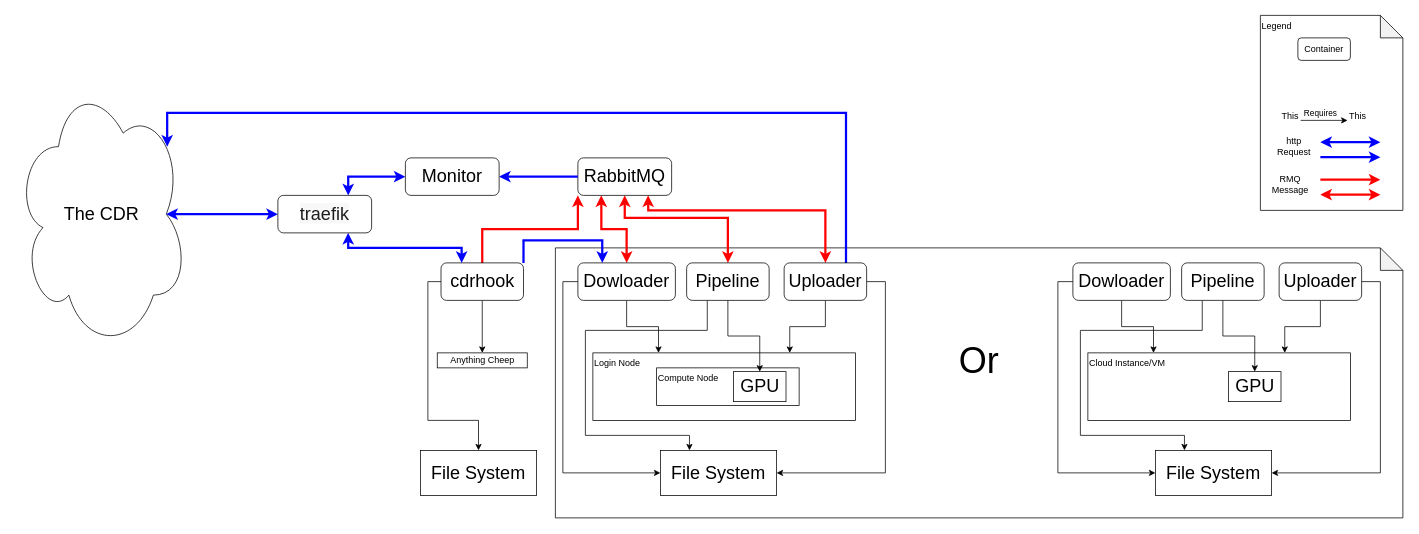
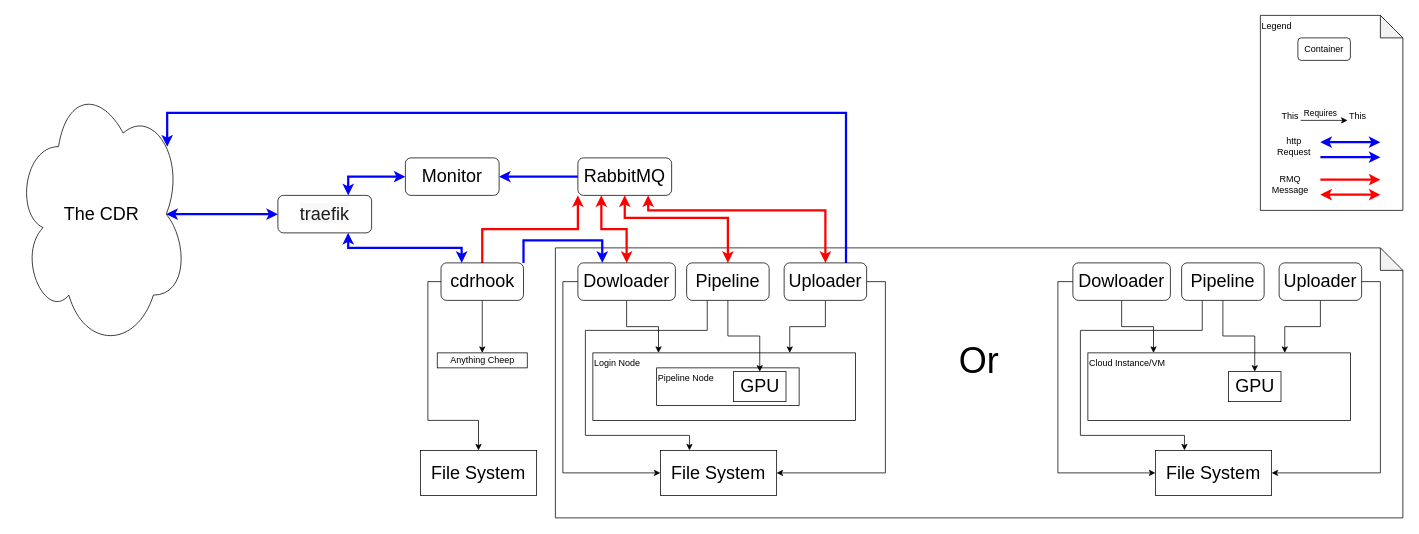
(687, 379) -> (686, 379)
